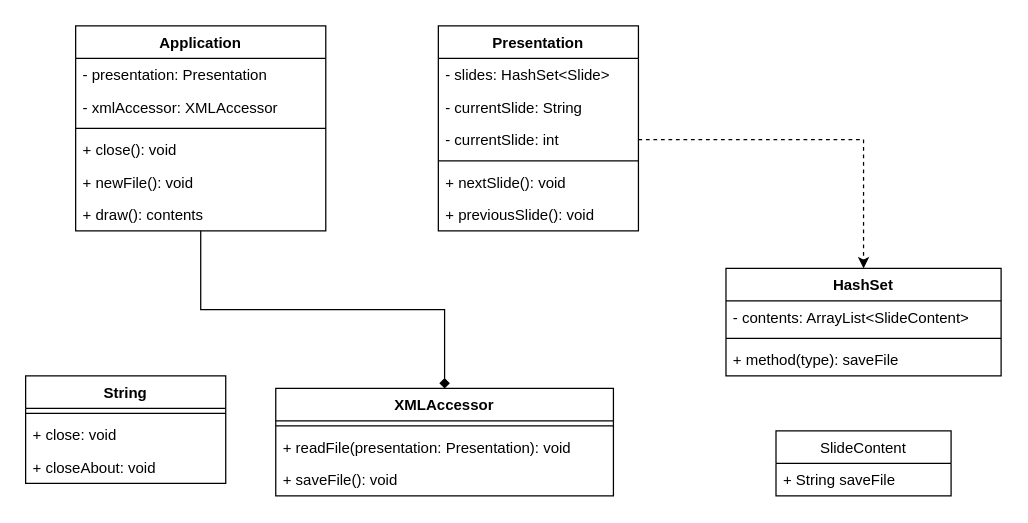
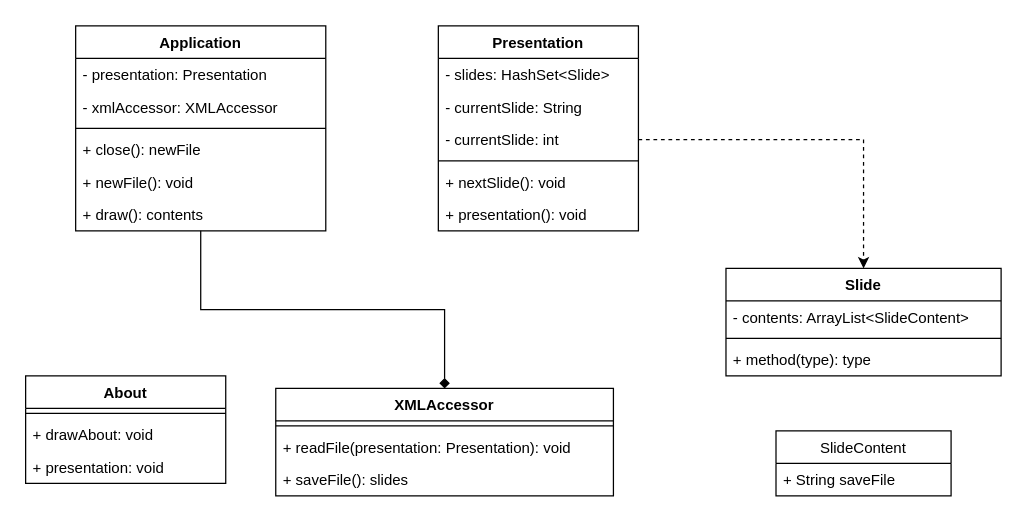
(136, 150) -> (146, 150)
(528, 215) -> (528, 215)
(863, 285) -> (863, 285)
(824, 360) -> (811, 360)
(125, 393) -> (125, 393)
(77, 435) -> (96, 435)
(98, 468) -> (107, 468)
(346, 480) -> (353, 480)
